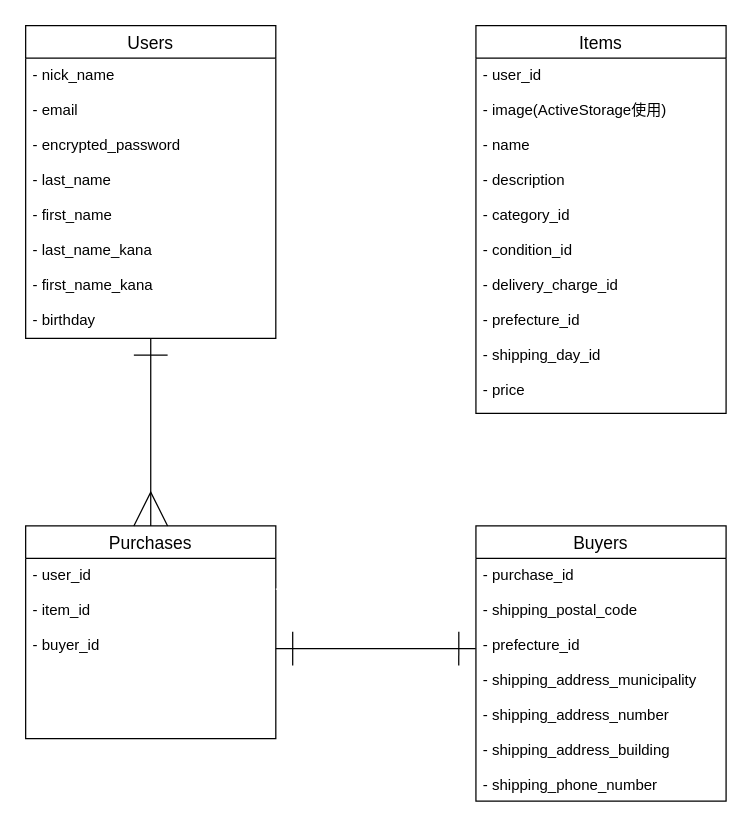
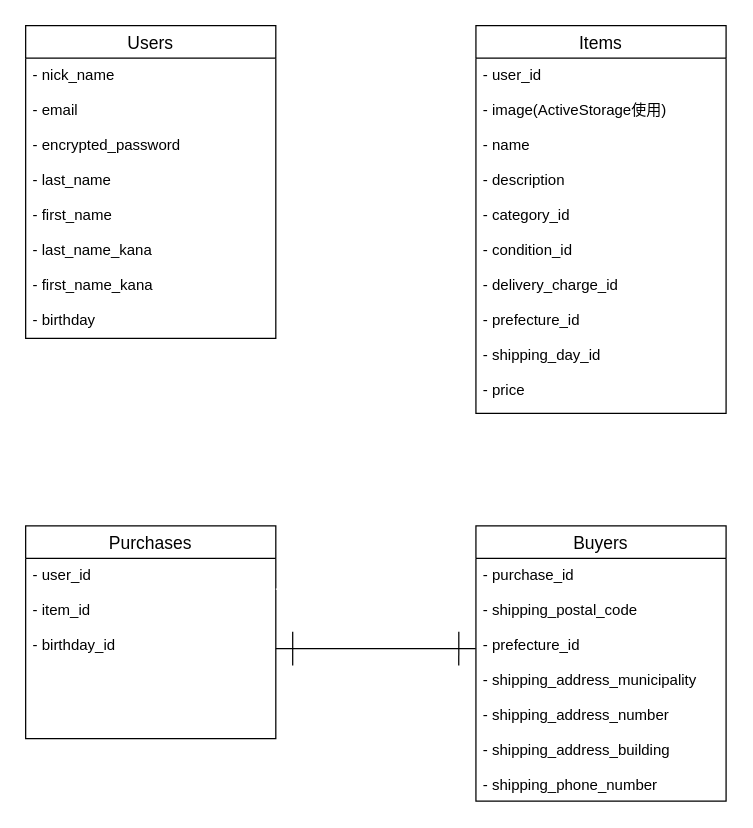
(151, 433) -> none
(68, 575) -> (68, 575)
